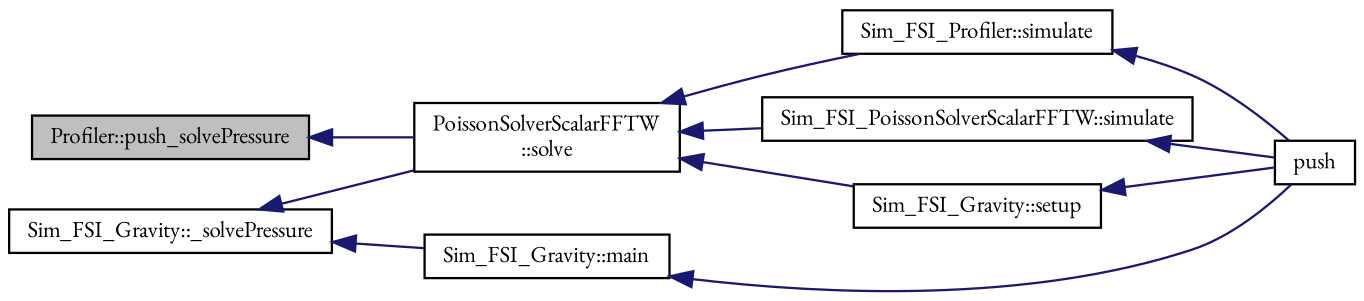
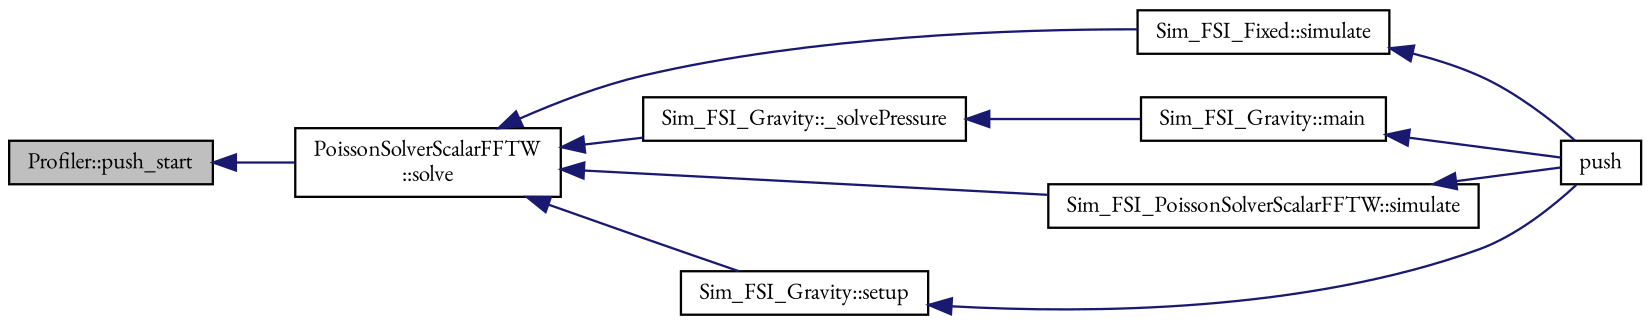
(977, 32) -> (1263, 32)
(171, 137) -> (111, 163)
(348, 187) -> (614, 141)
